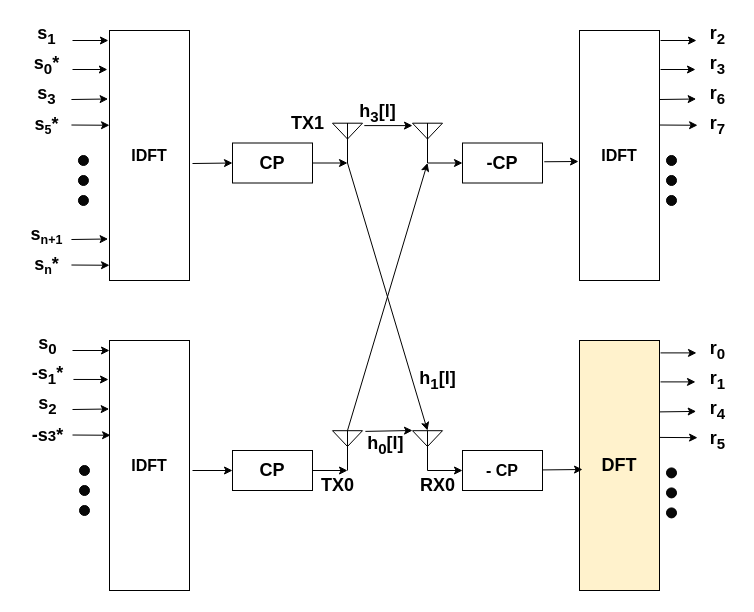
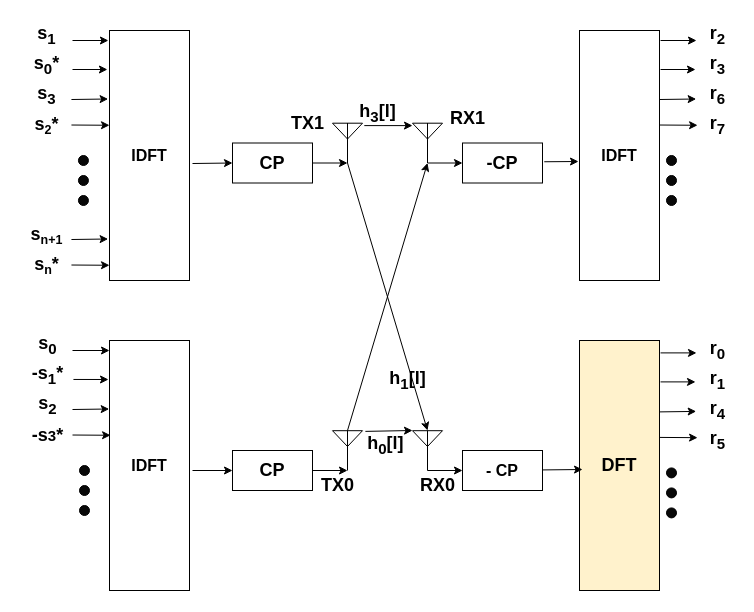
none -> (468, 118)
(47, 126) -> (47, 126)
(438, 381) -> (408, 381)
